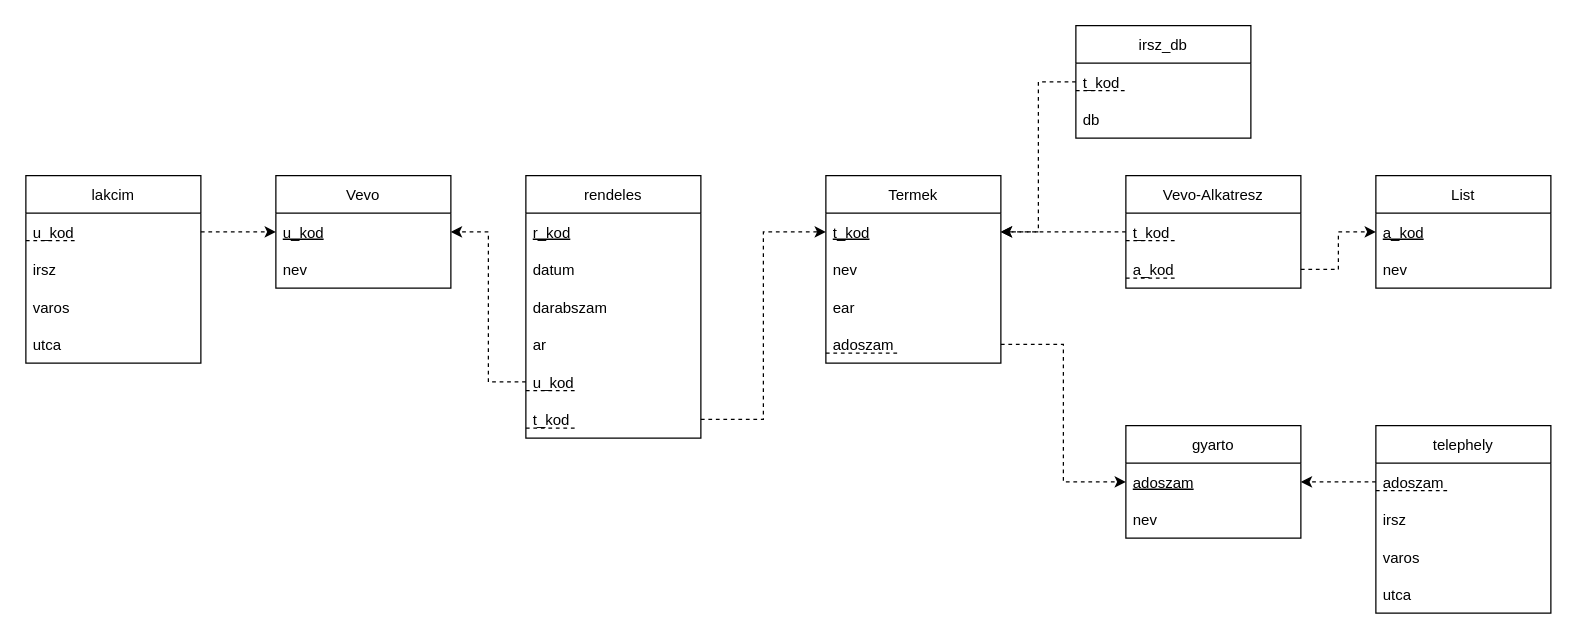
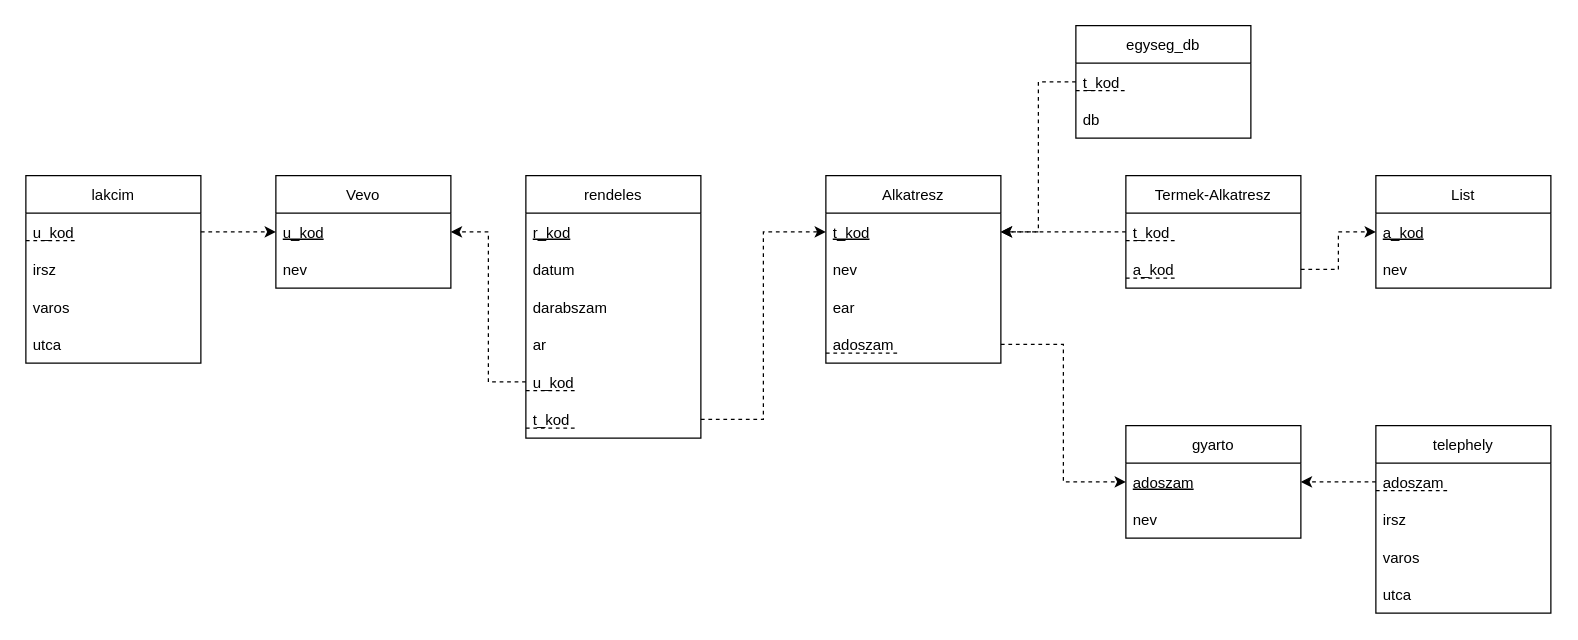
(1163, 45) -> (1163, 45)
(913, 195) -> (913, 195)
(1213, 195) -> (1213, 195)
